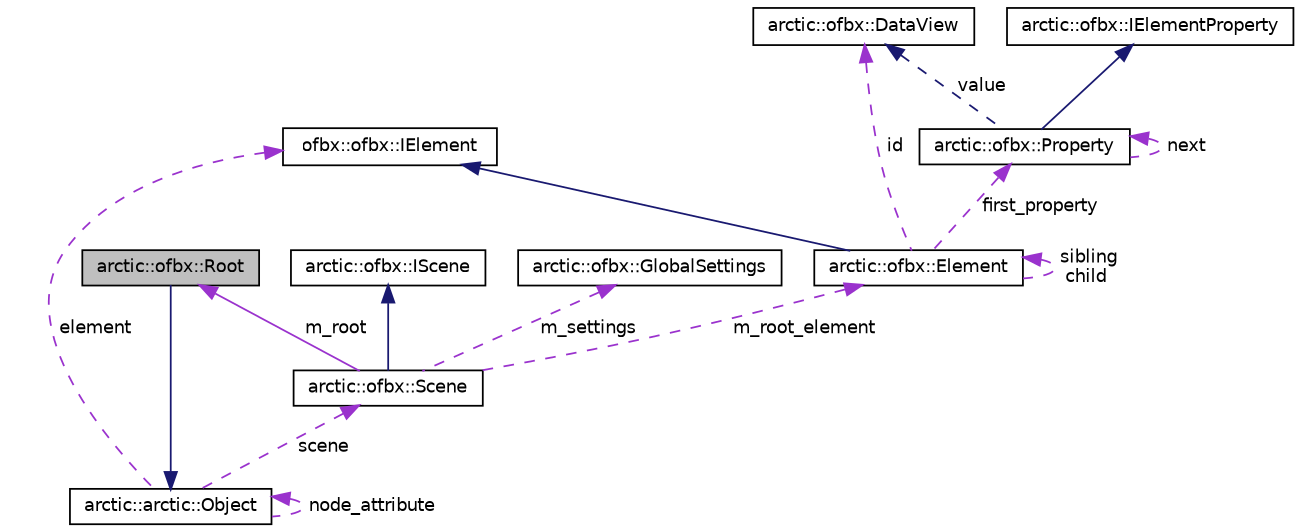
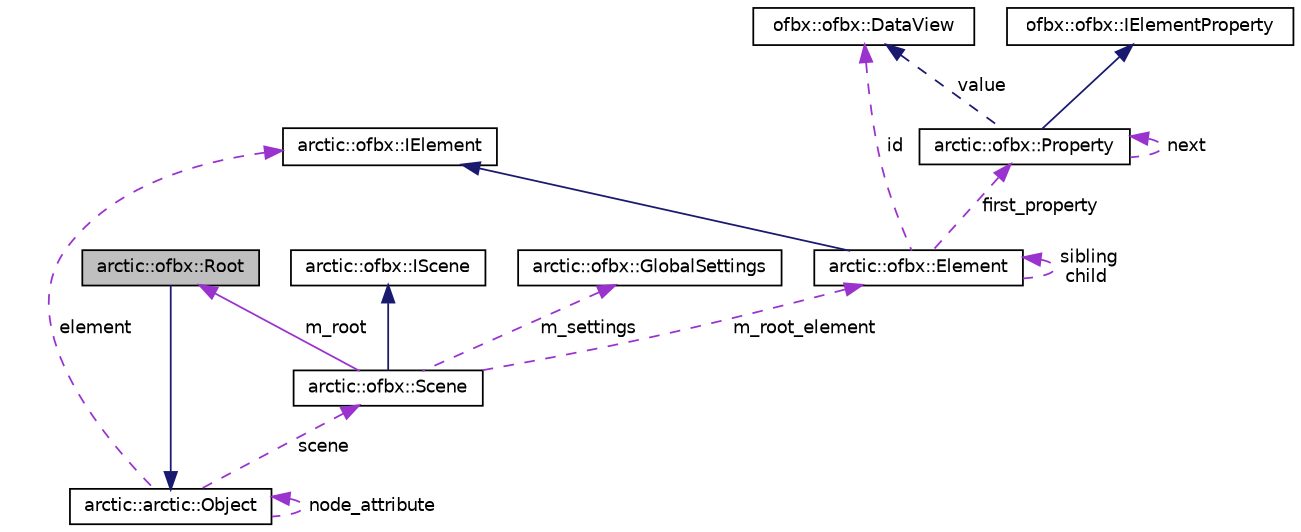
(864, 27) -> (864, 27)
(1150, 27) -> (1150, 27)
(390, 147) -> (390, 147)
